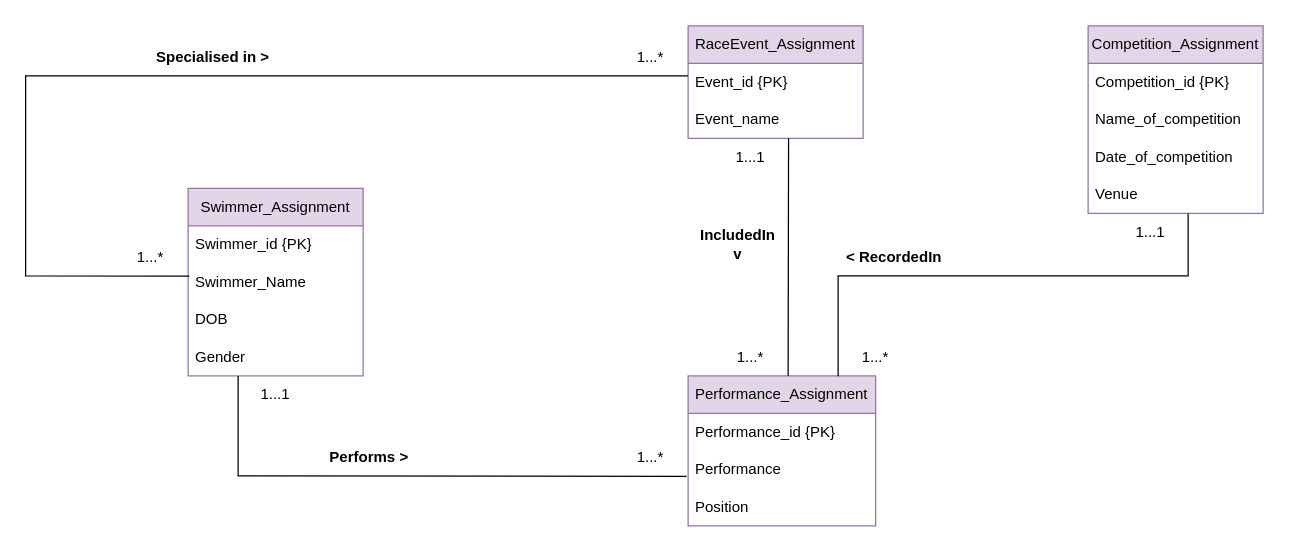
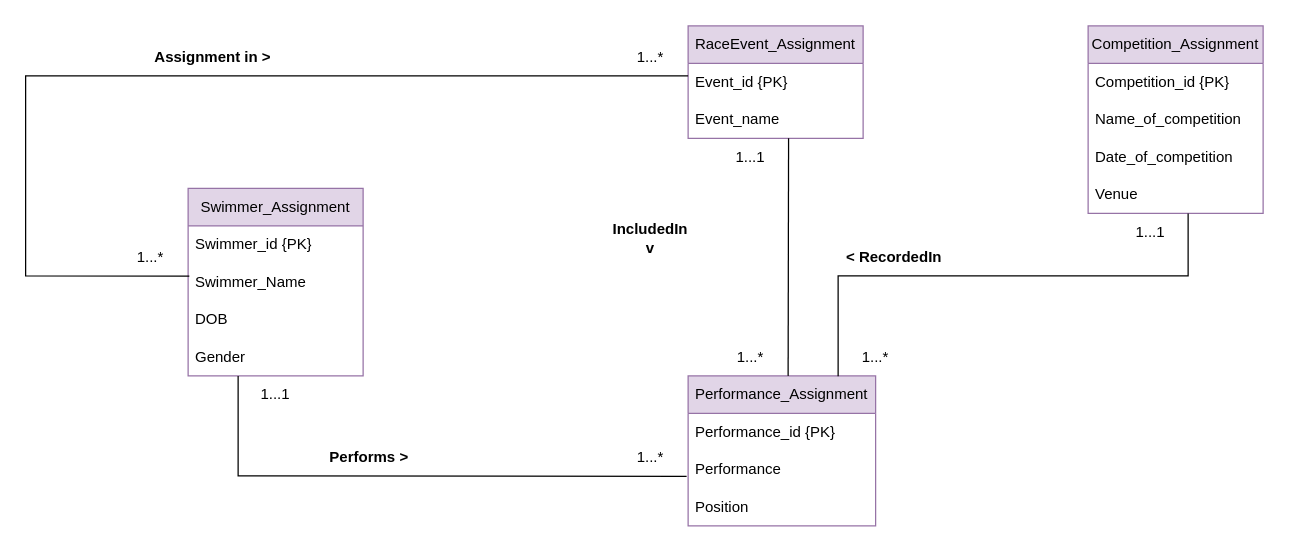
(213, 57) -> (213, 57)
(738, 244) -> (651, 238)
